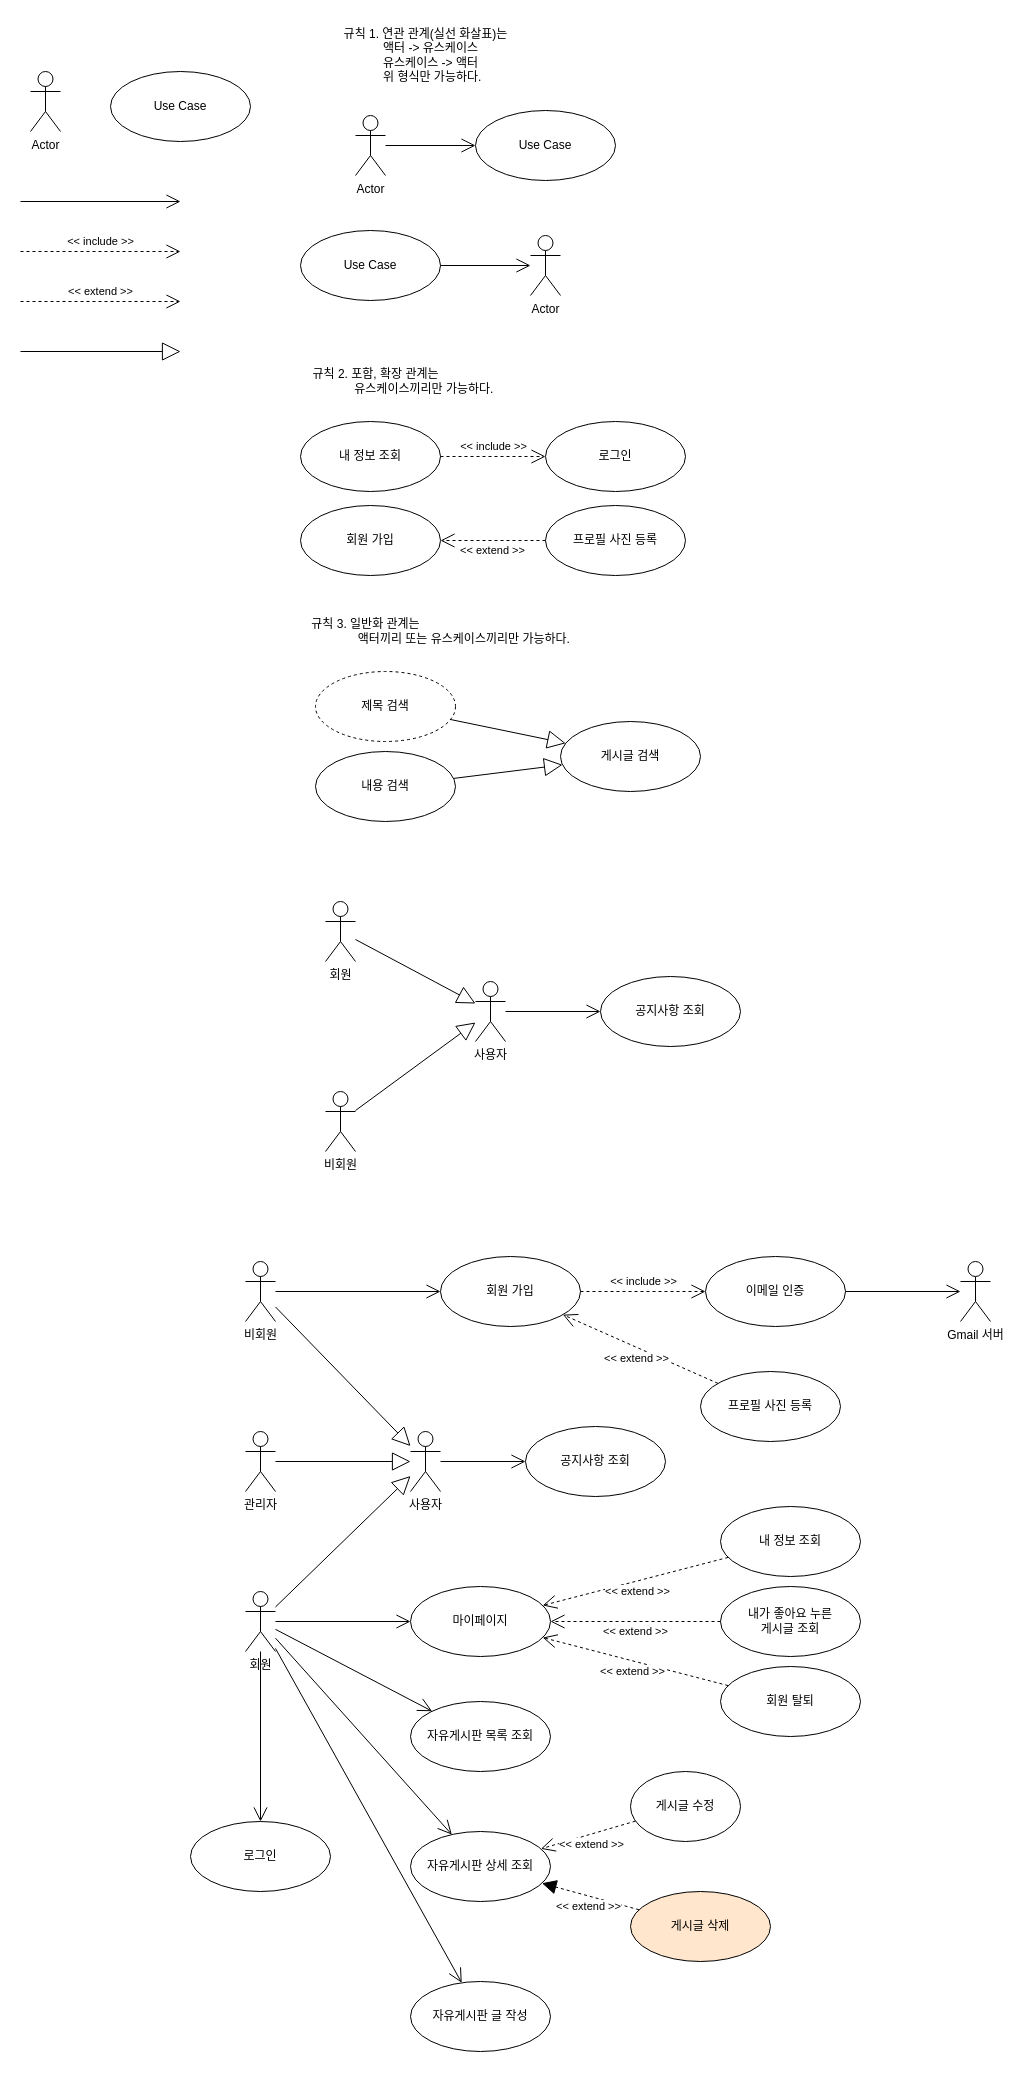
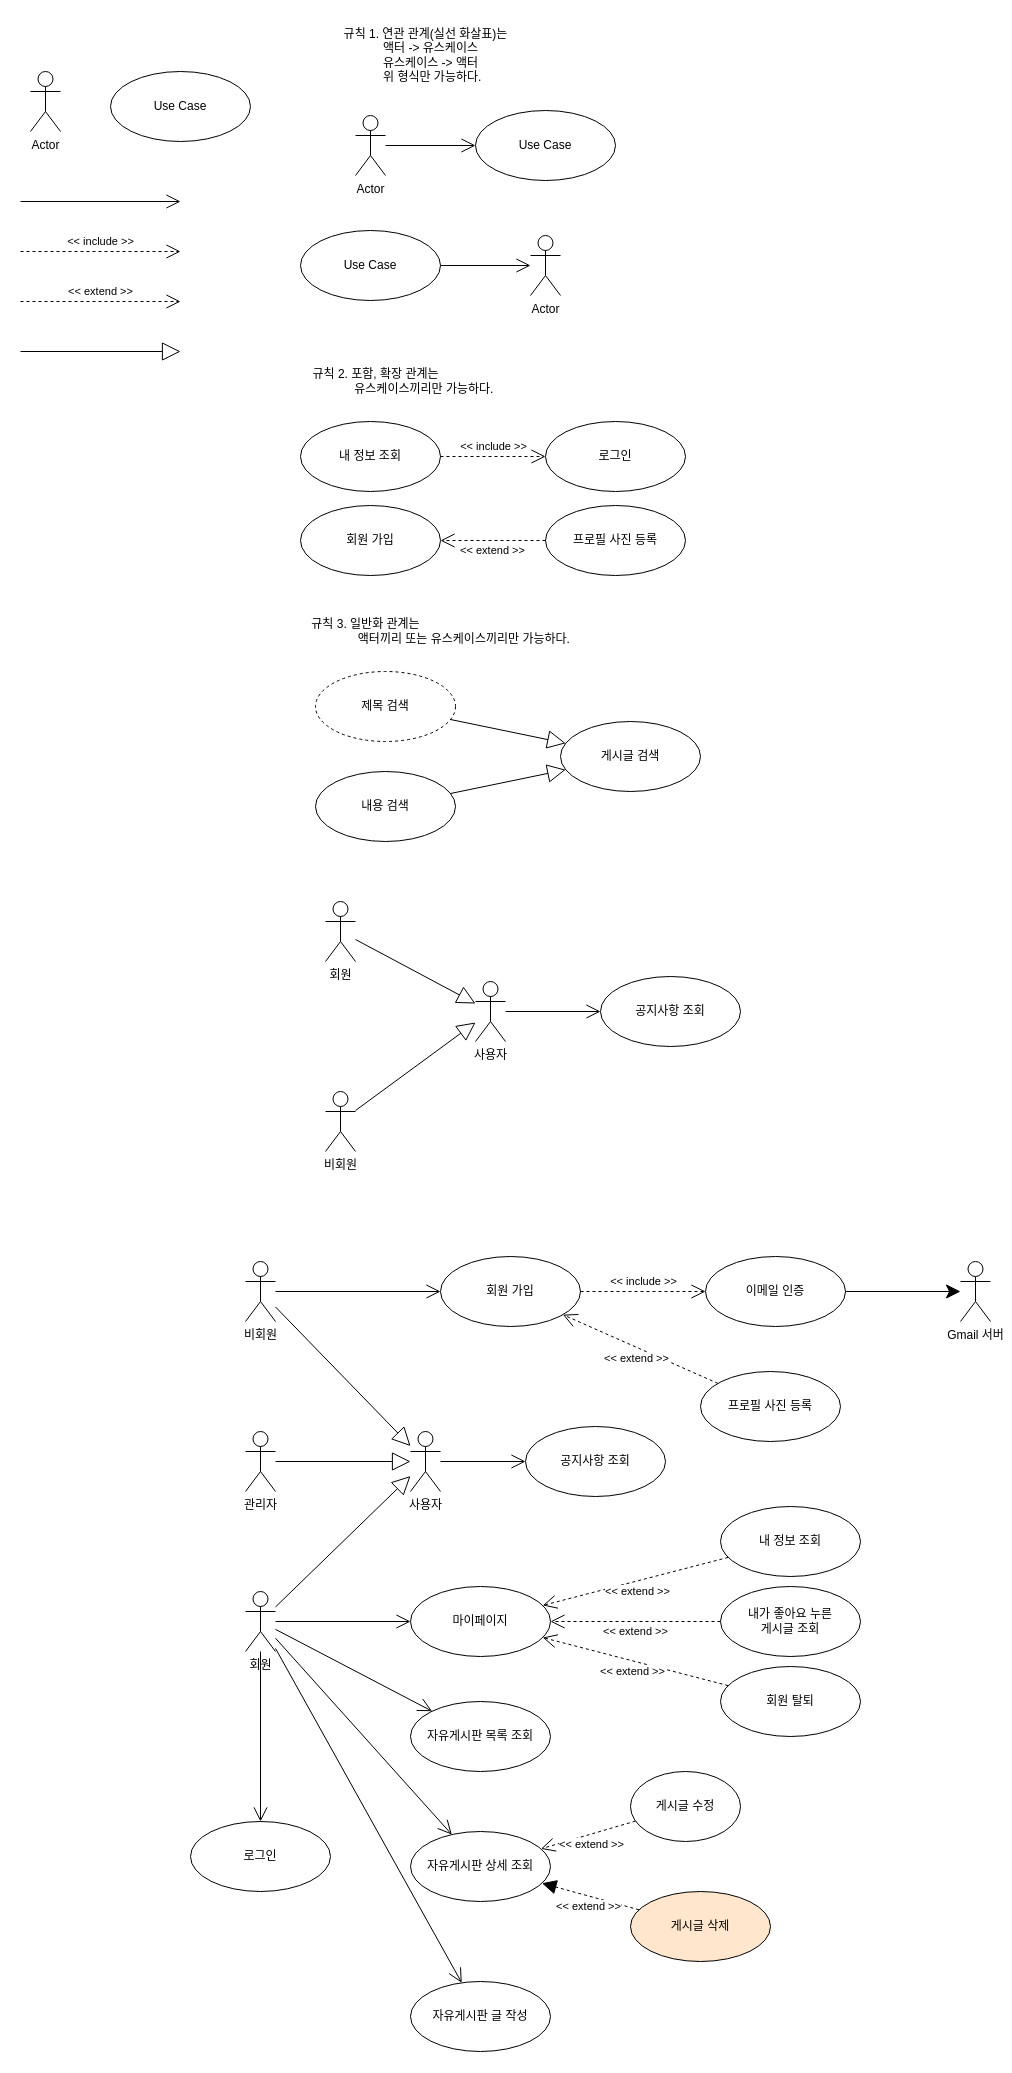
(386, 787) -> (386, 807)
(951, 1292) -> (948, 1292)
